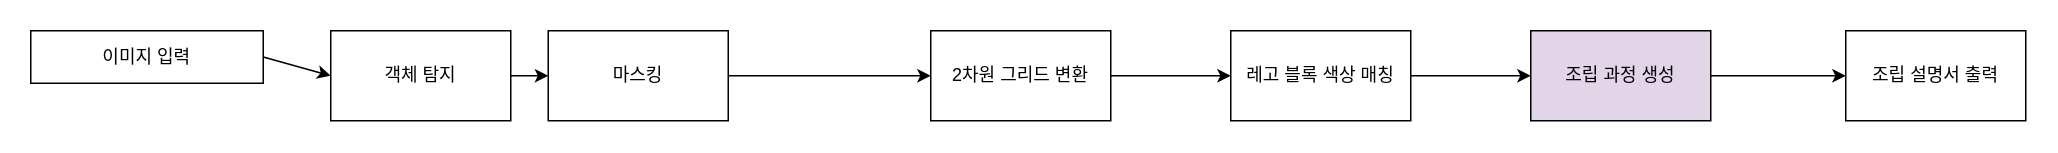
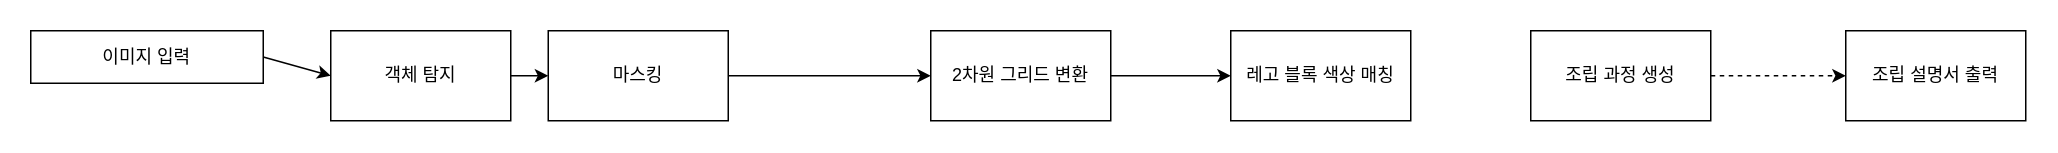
(1466, 76) -> none
(1621, 76) -> (1621, 76)
(1774, 76) -> (1774, 76)
